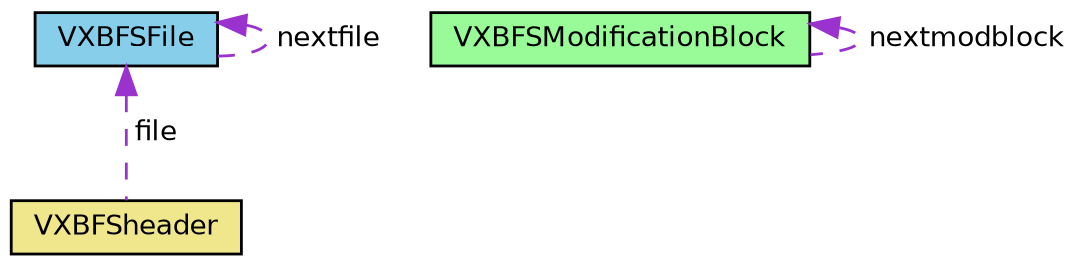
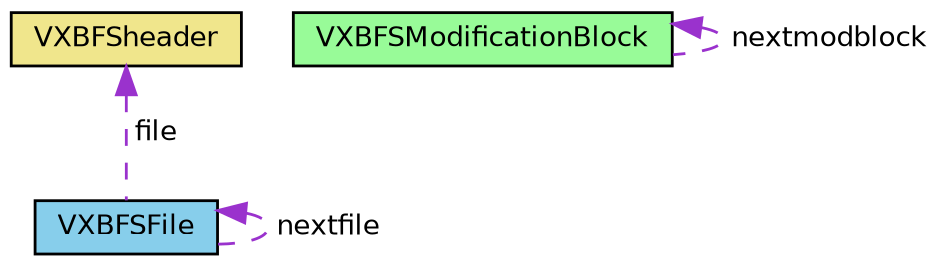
(126, 148) -> (126, 148)
